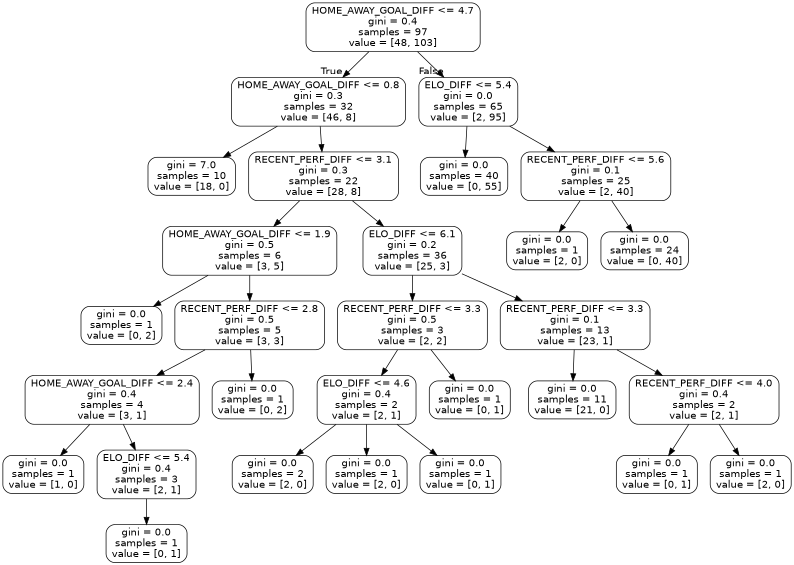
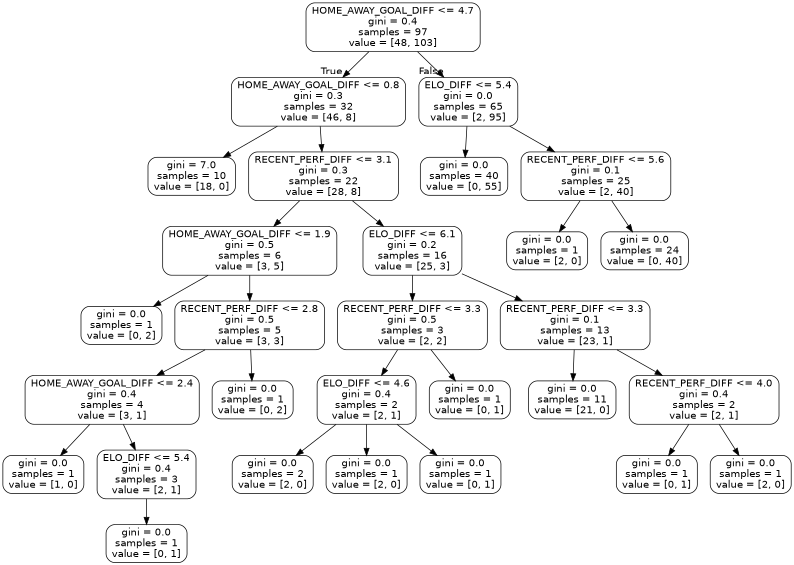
(412, 251) -> (412, 251)
